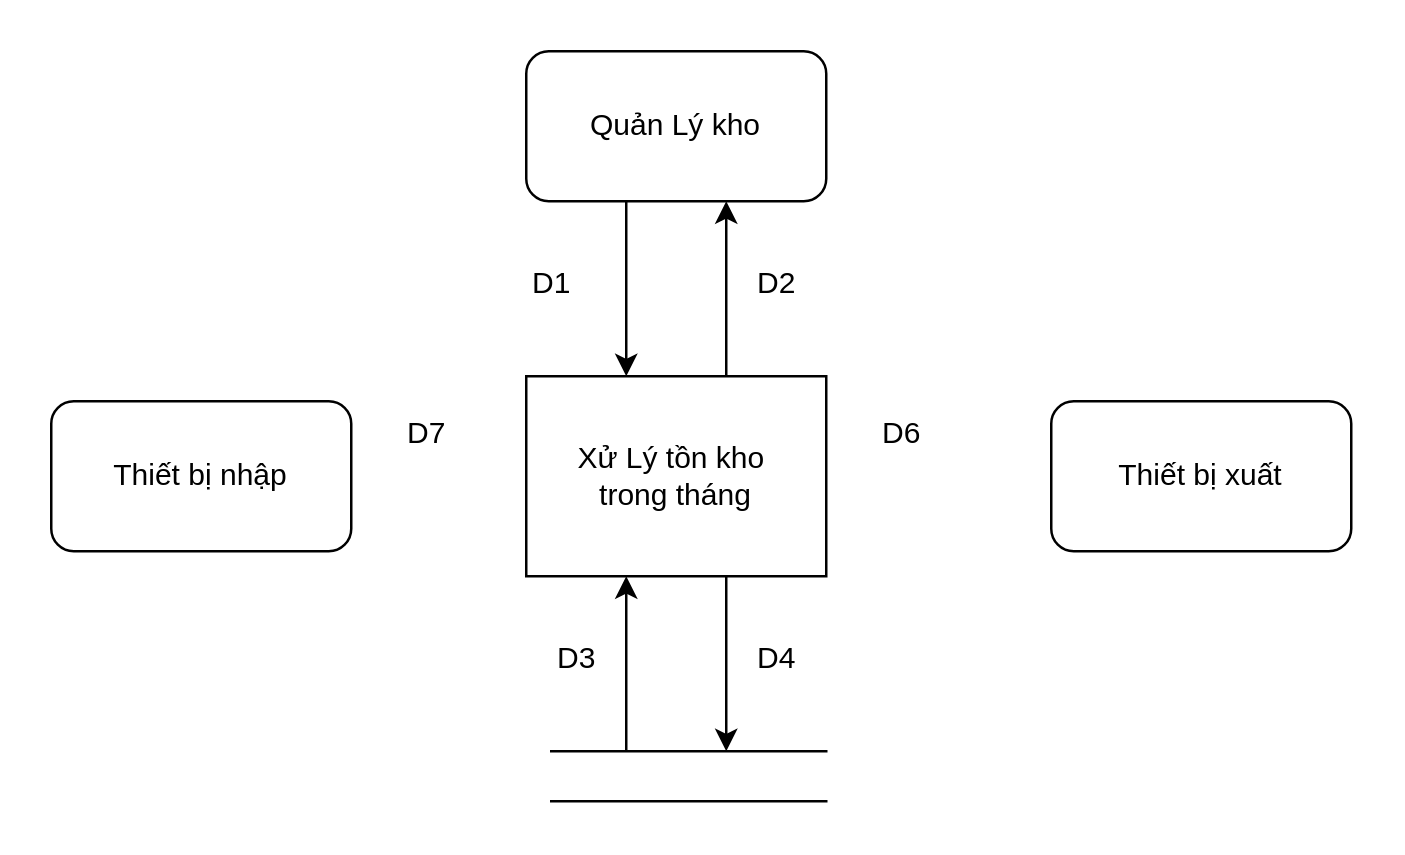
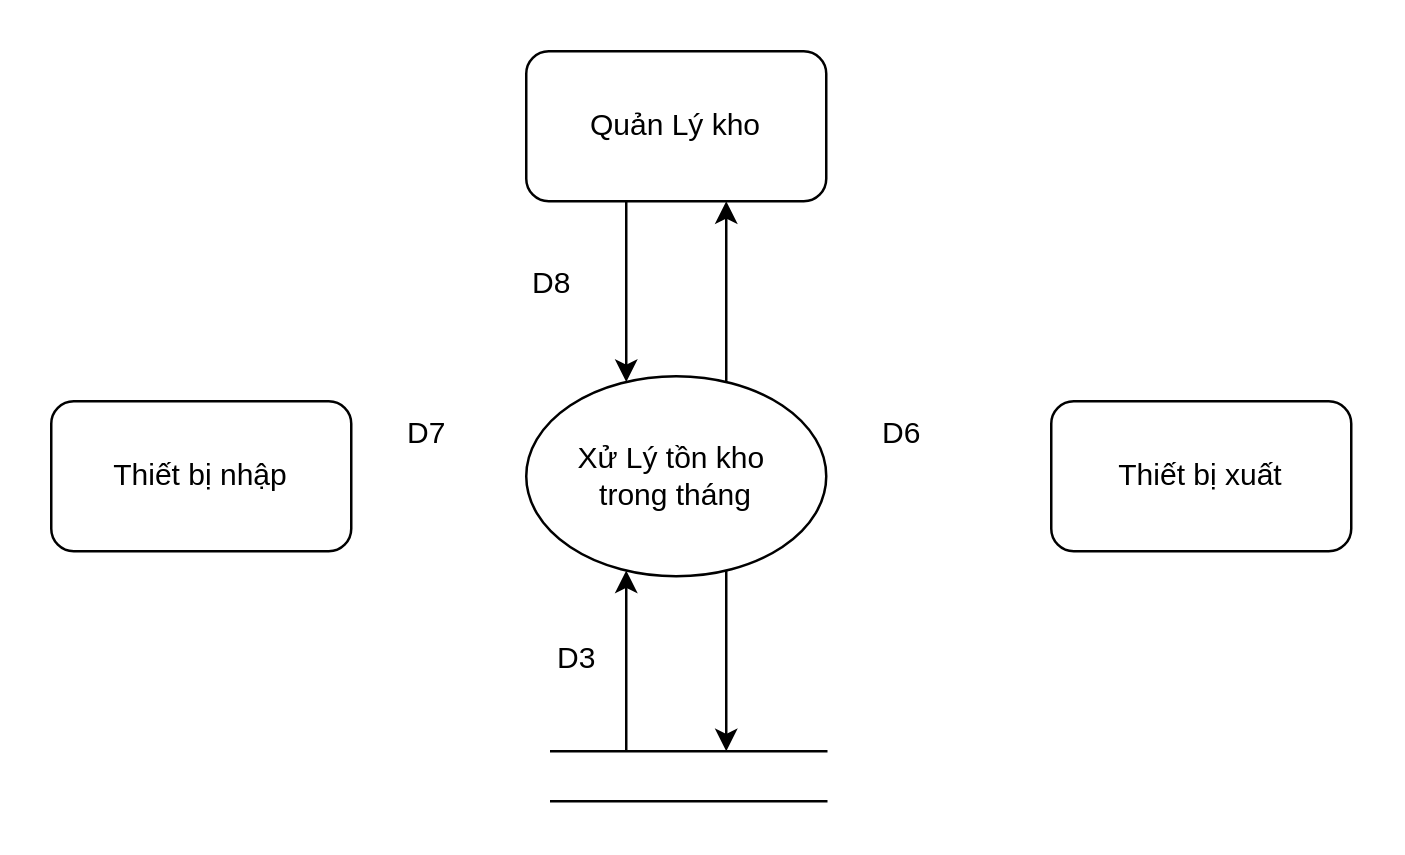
(553, 284) -> (553, 284)
(776, 284) -> none
(676, 476) -> (676, 476)
(776, 659) -> none
